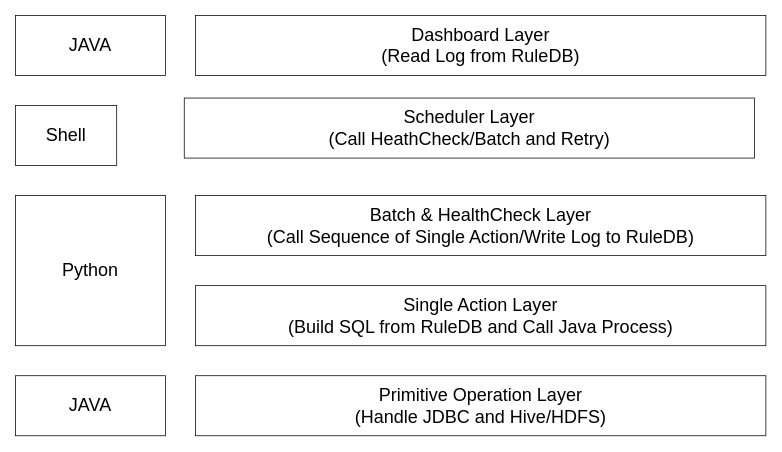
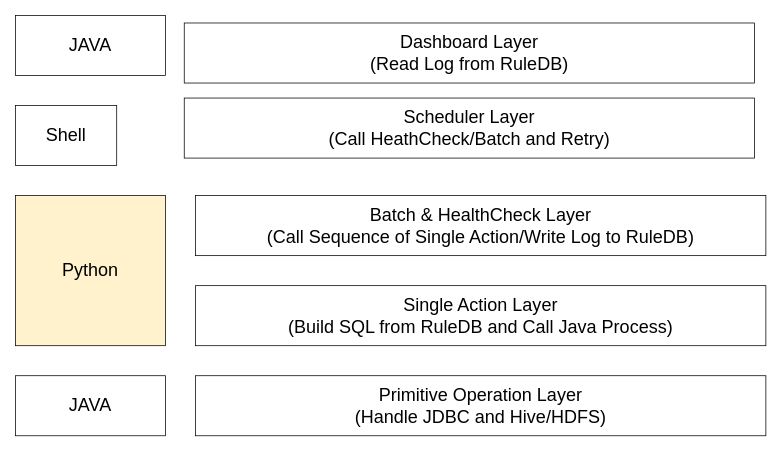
(480, 45) -> (469, 53)
(90, 270) -> (90, 270)
